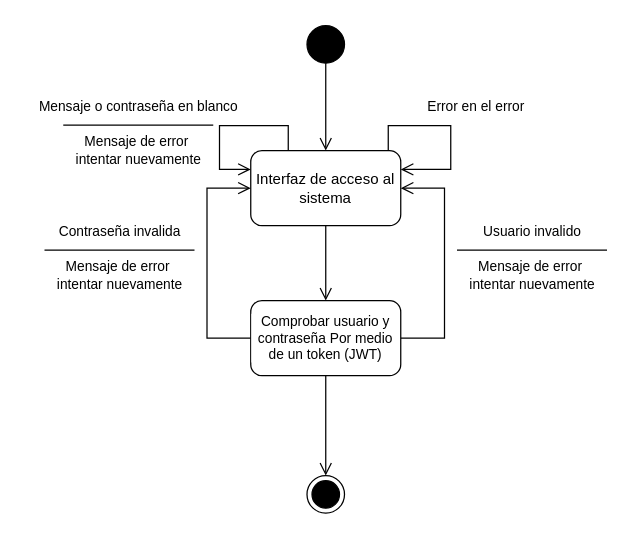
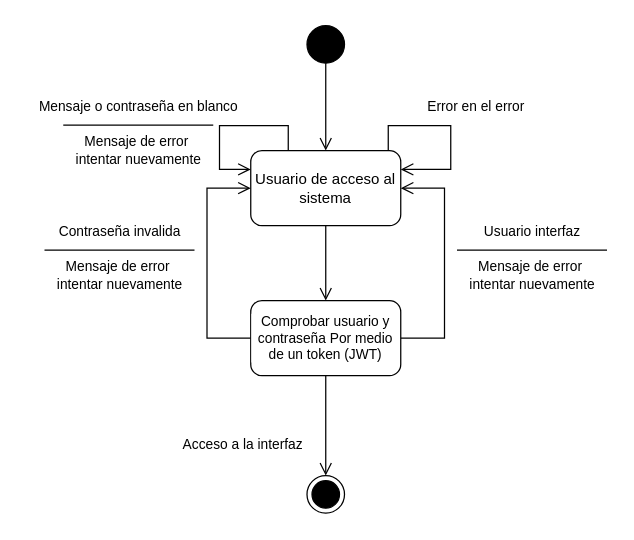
(326, 188) -> (326, 188)
(533, 232) -> (533, 232)
none -> (244, 444)
